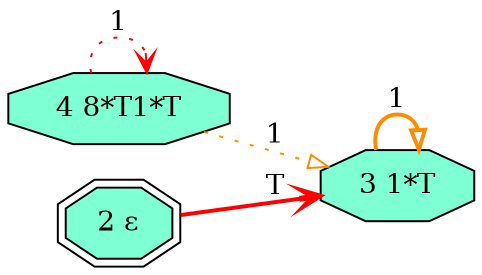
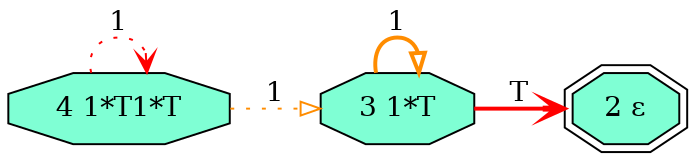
(119, 109) -> (119, 109)
(241, 207) -> (509, 109)
